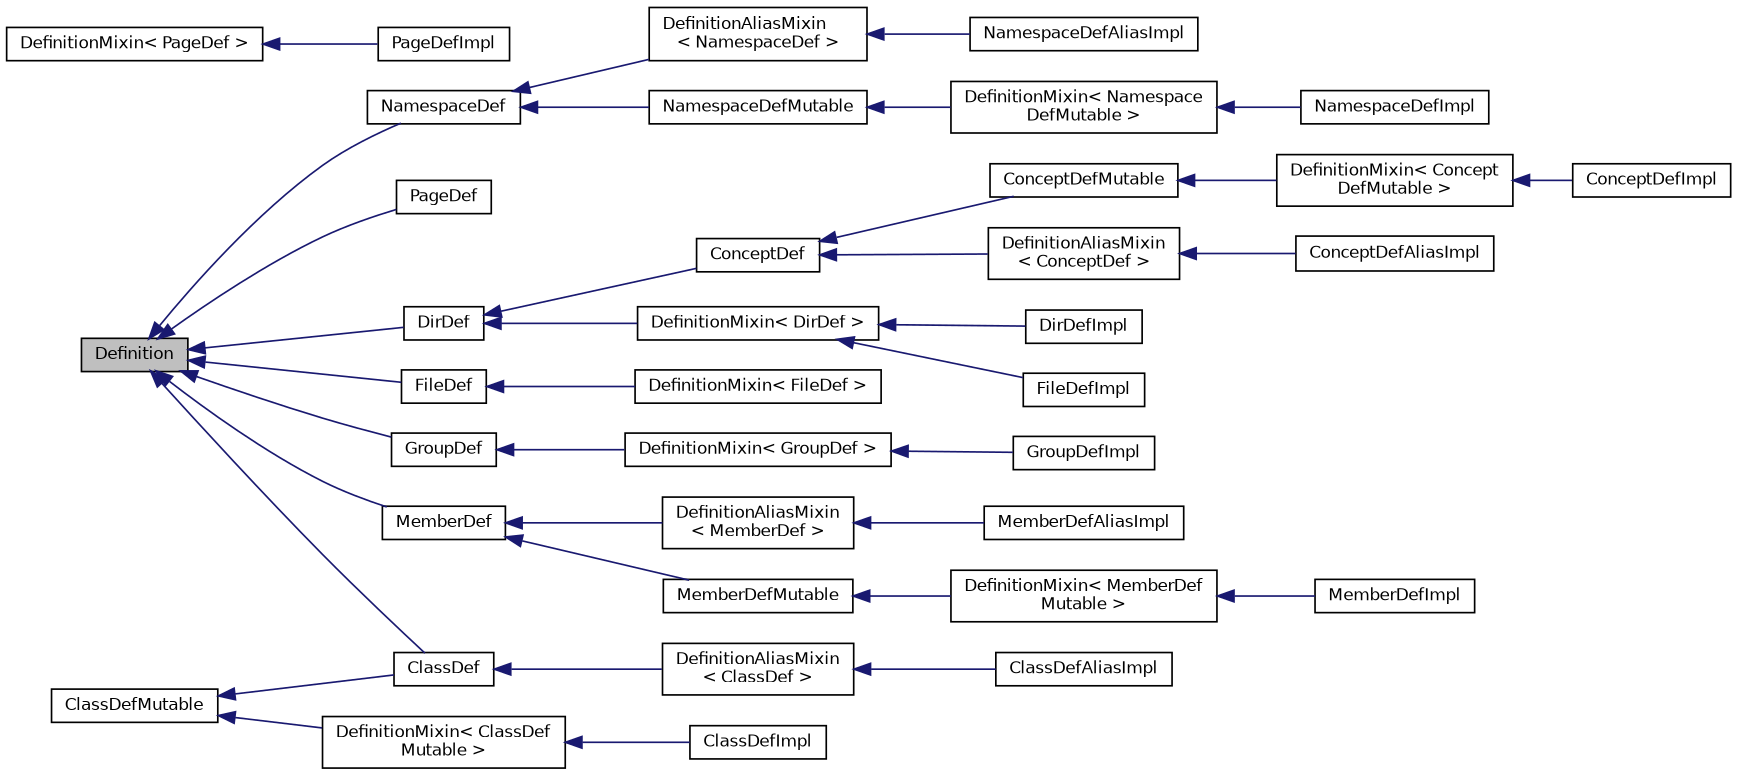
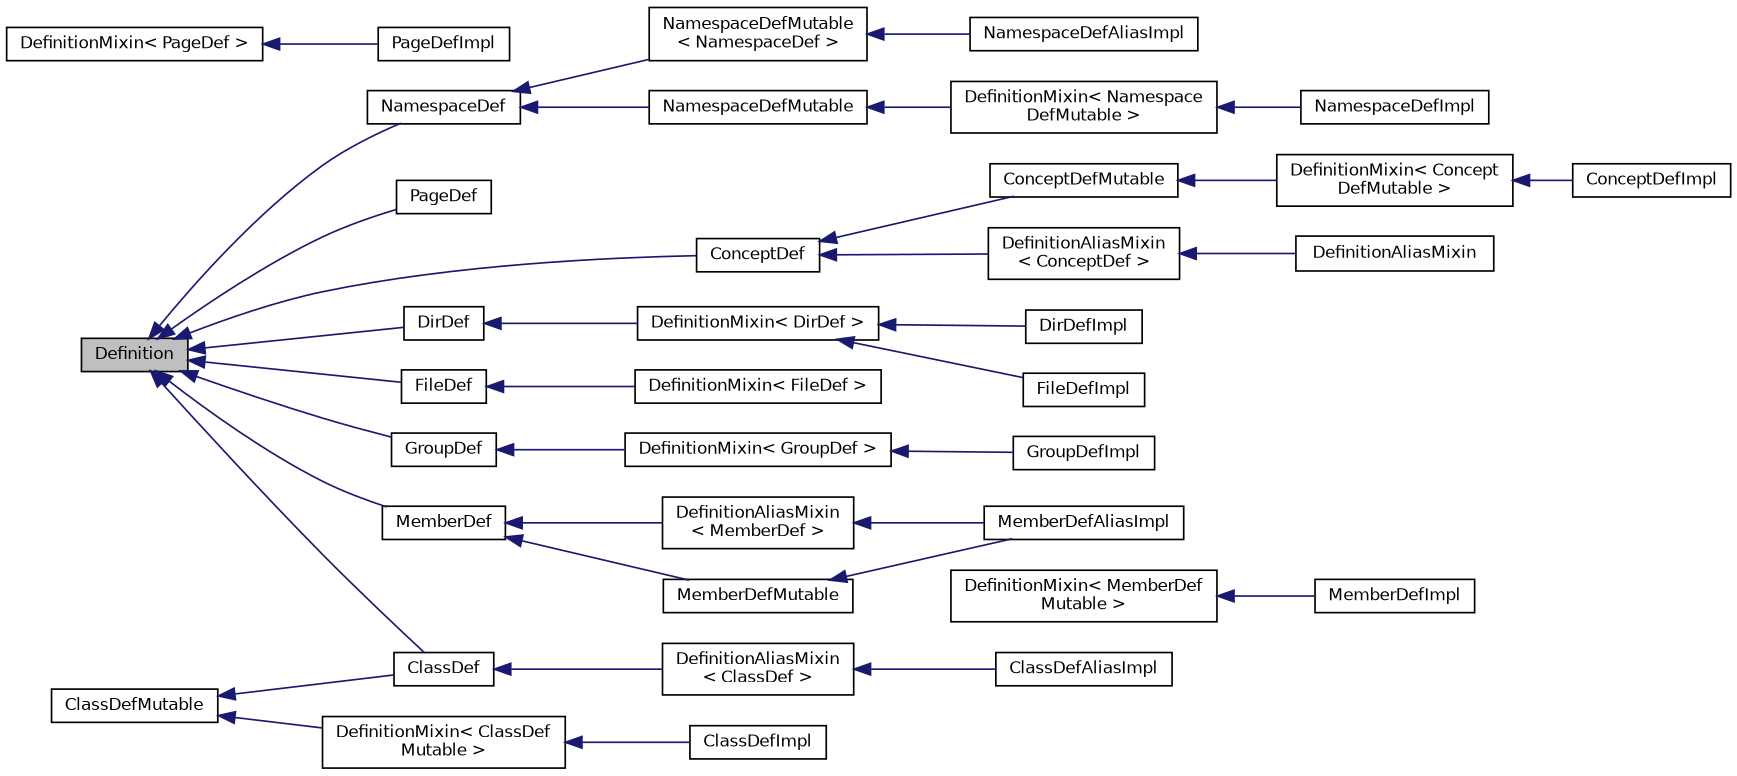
(758, 34) -> (758, 34)
(1395, 254) -> (1395, 254)
(599, 290) -> (439, 273)
(910, 596) -> (929, 558)
